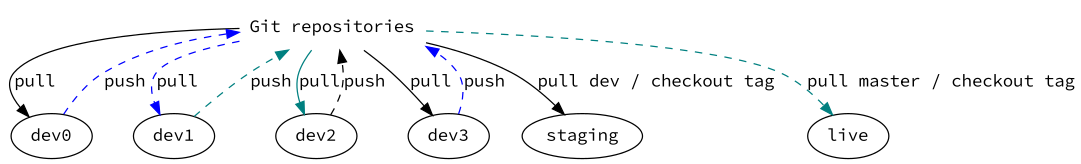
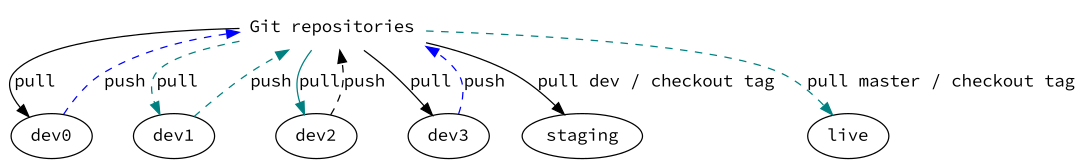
(181, 57) -> (181, 57)
